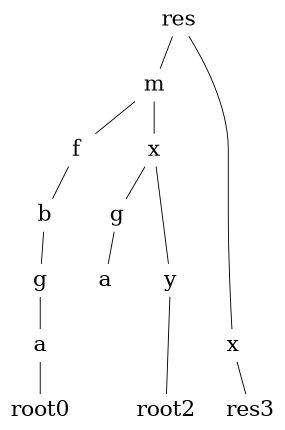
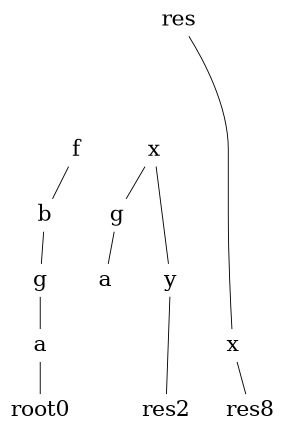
(154, 85) -> none
(166, 410) -> (166, 410)
(250, 410) -> (250, 410)
